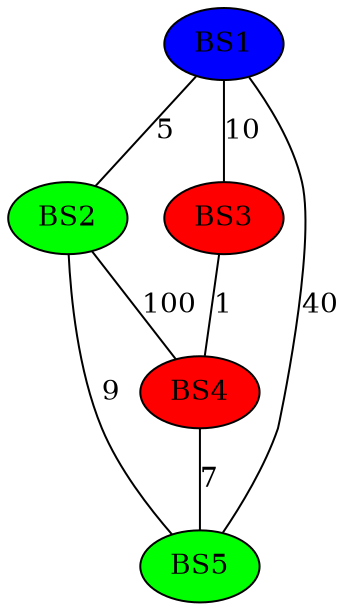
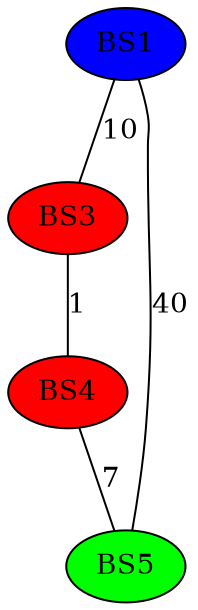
(68, 218) -> none
